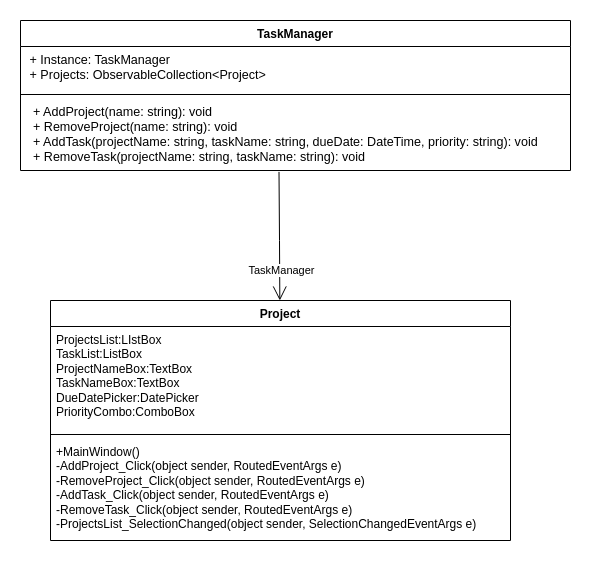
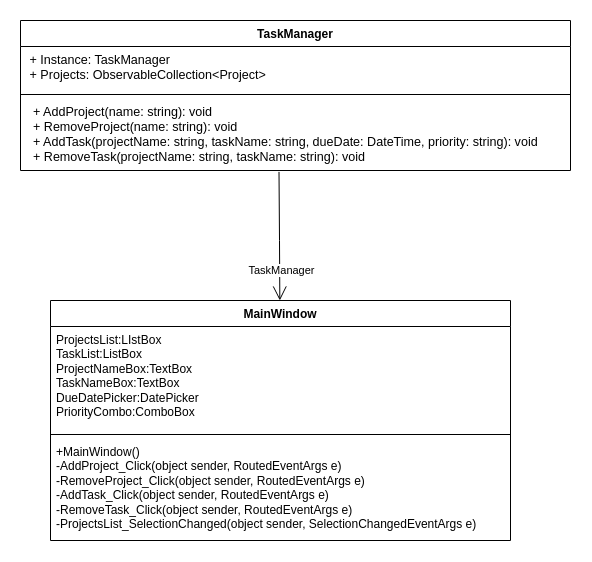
(281, 315) -> (281, 315)
